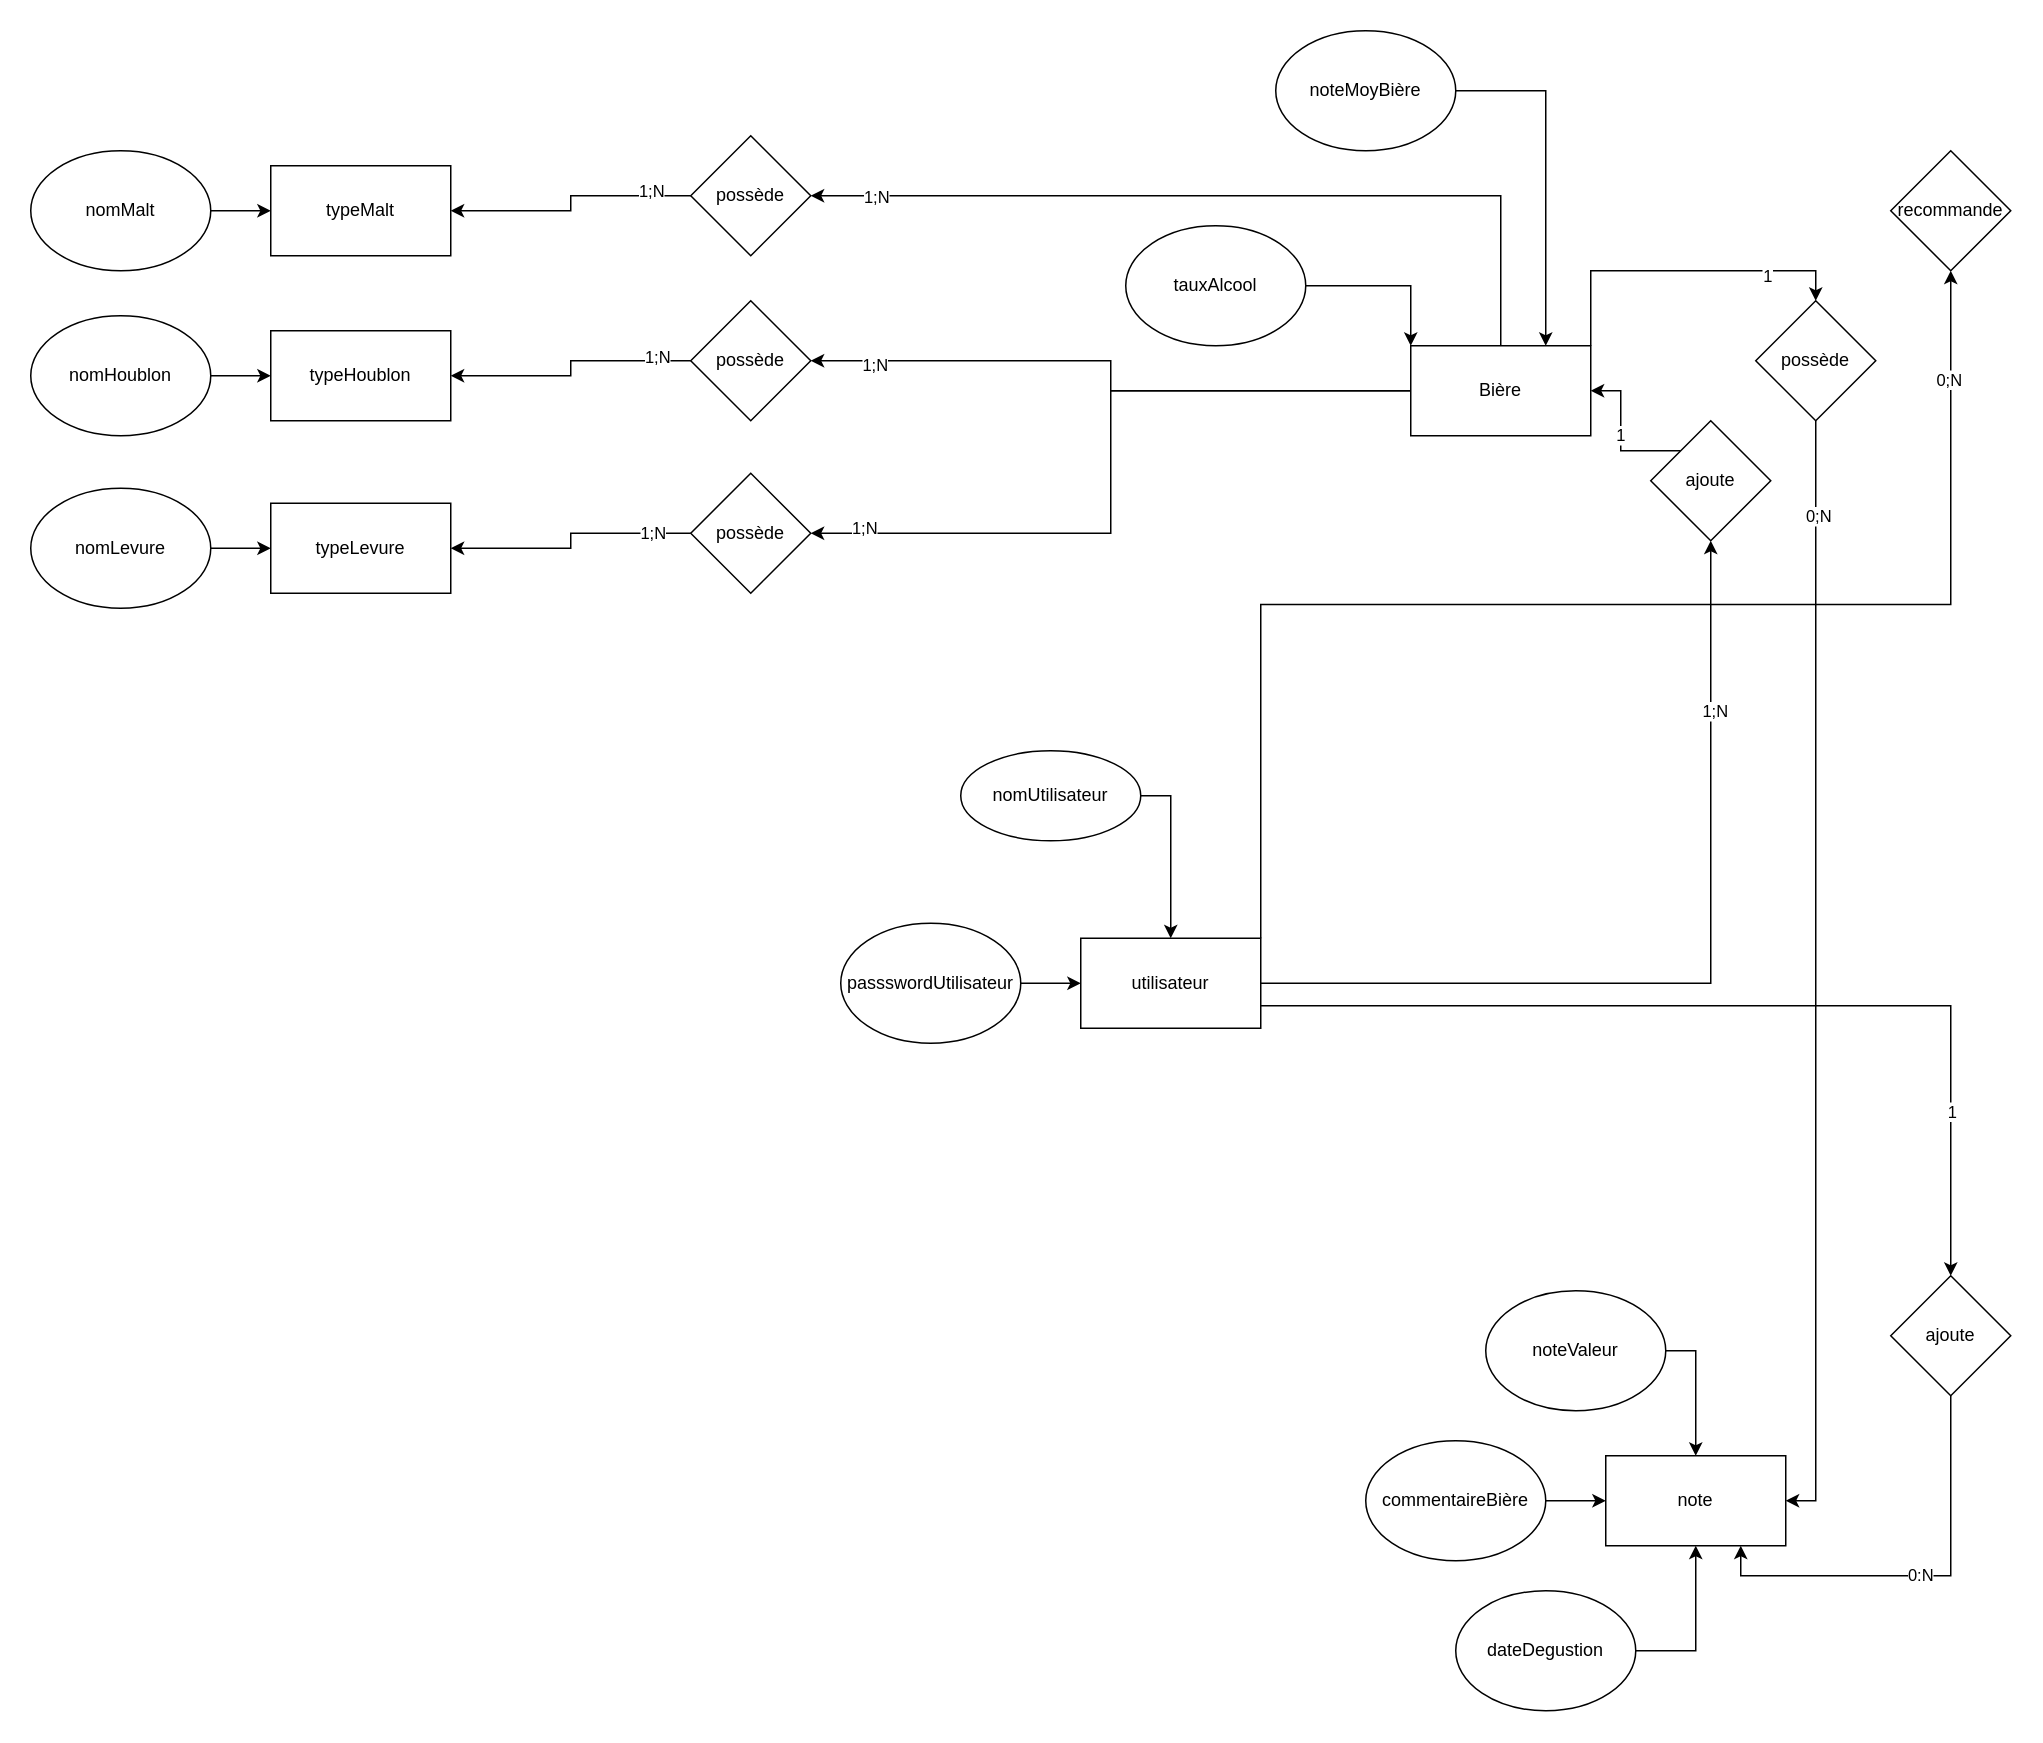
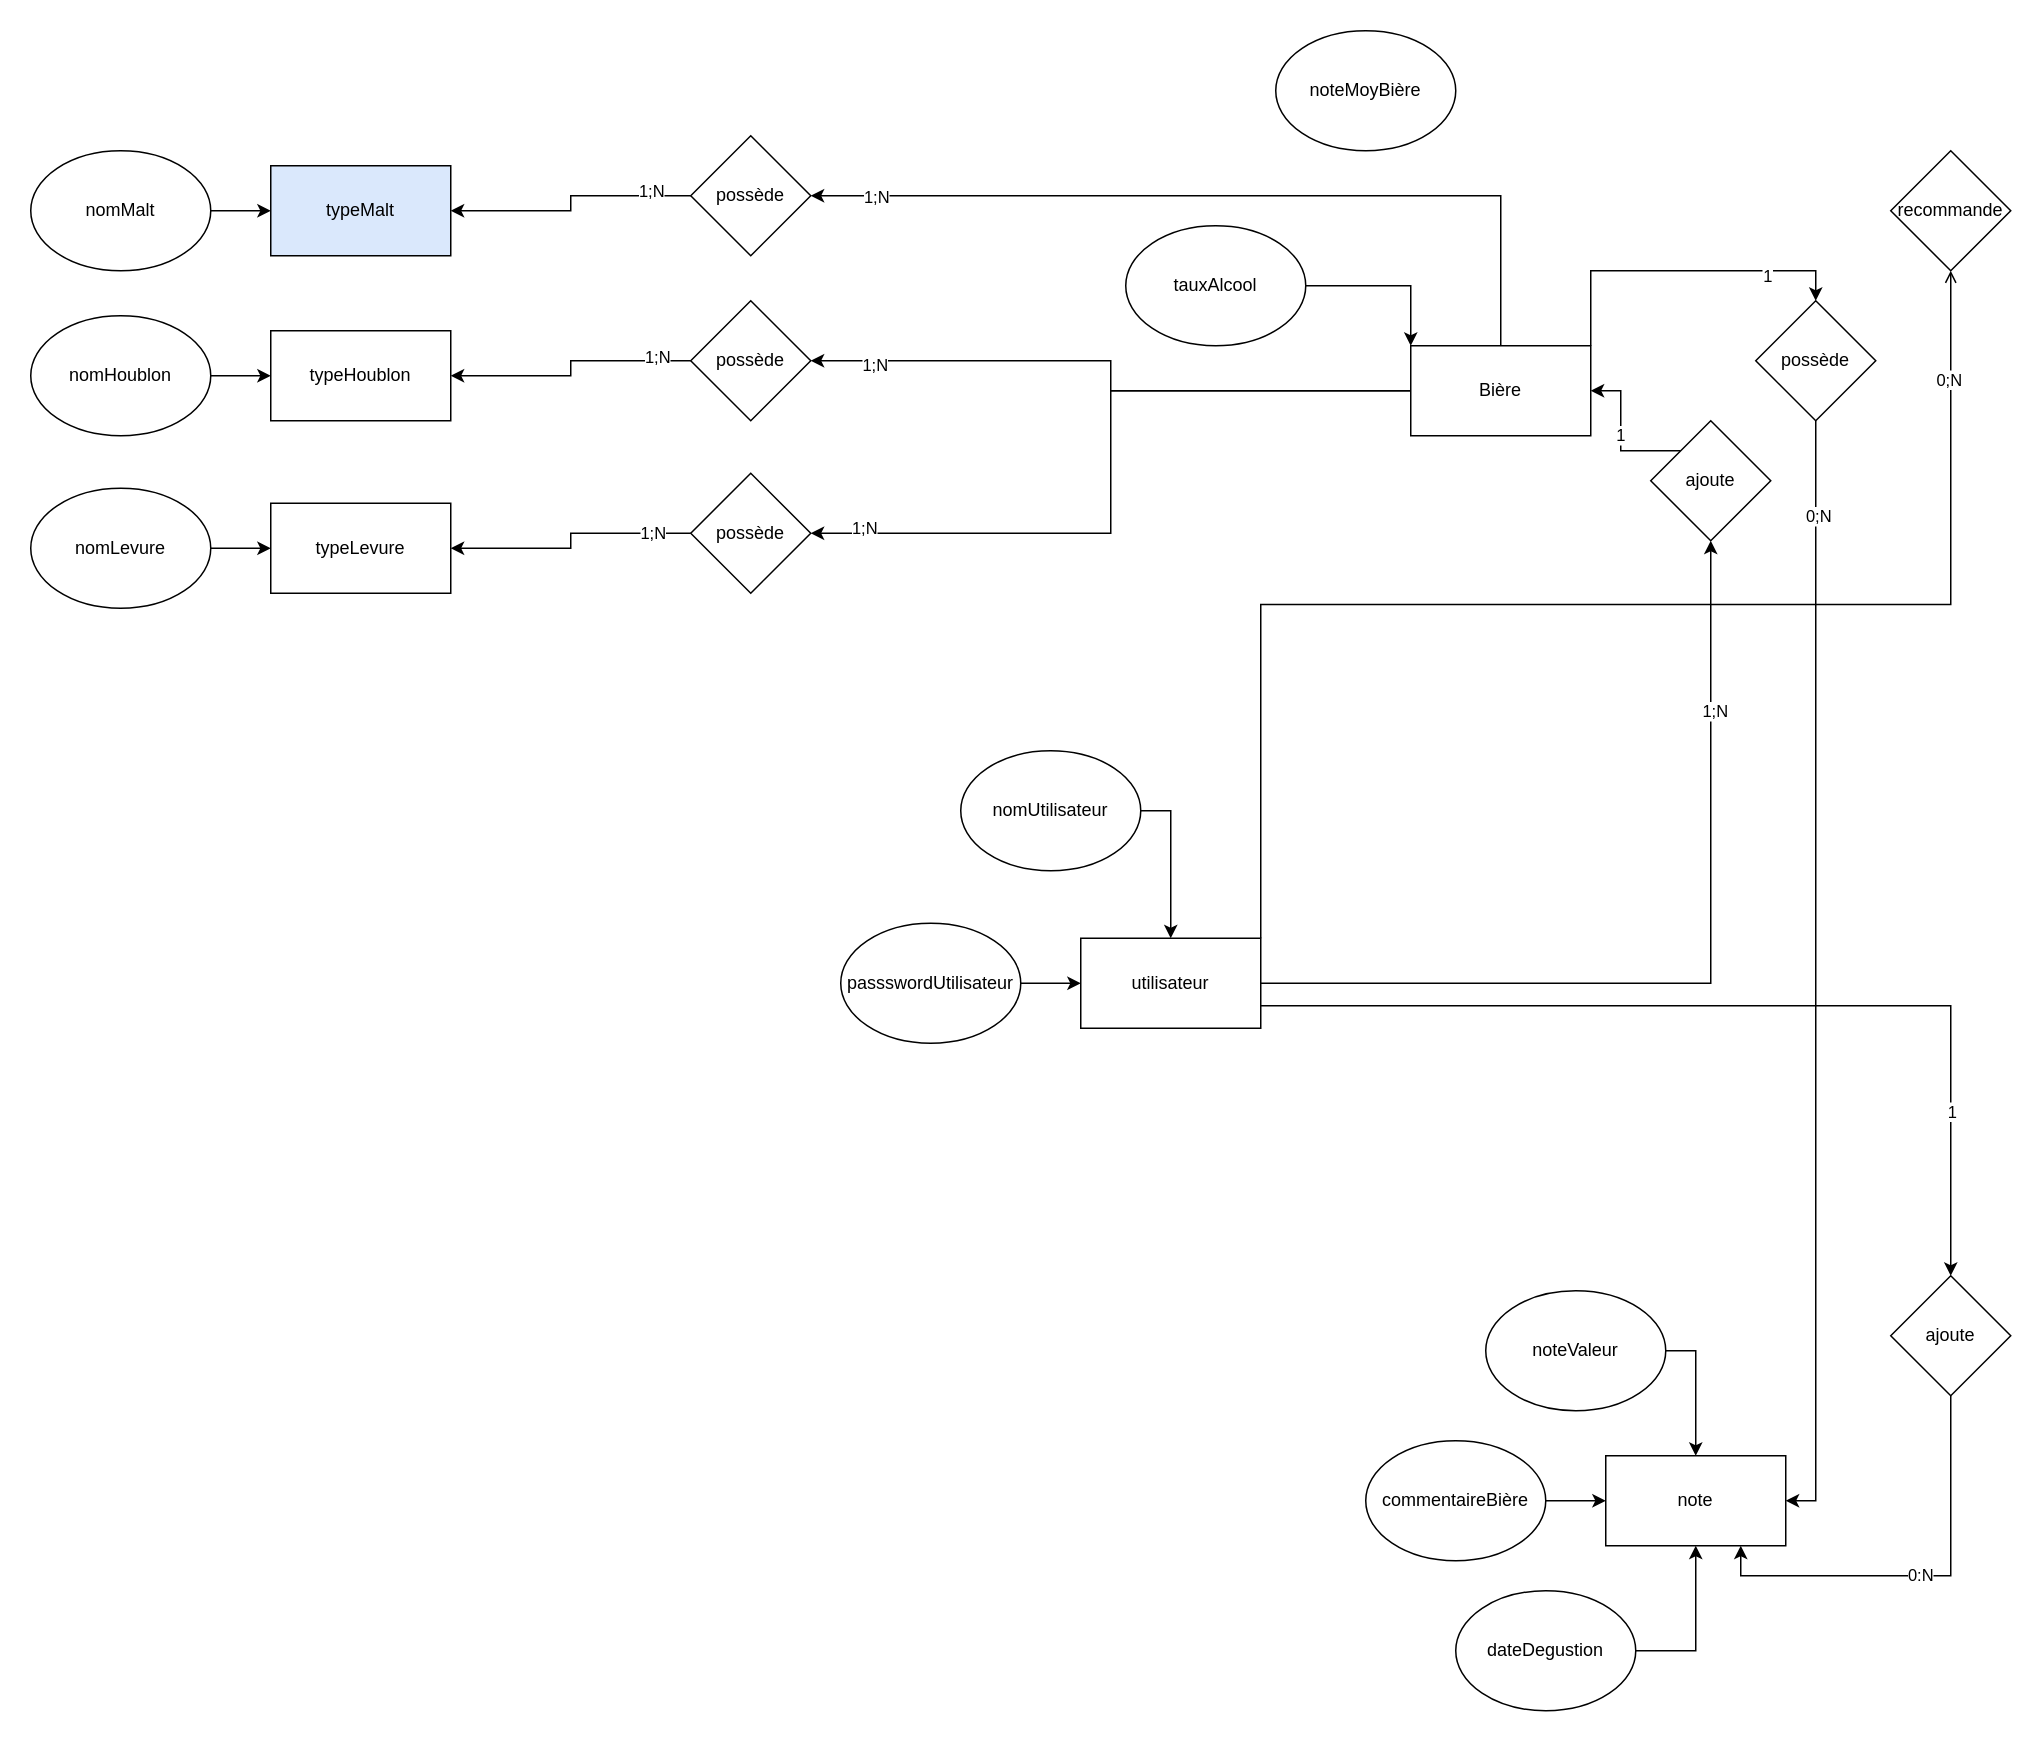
(1546, 168) -> none
(361, 211) -> (361, 211)
(1951, 282) -> (1951, 279)
(1051, 796) -> (1051, 811)
